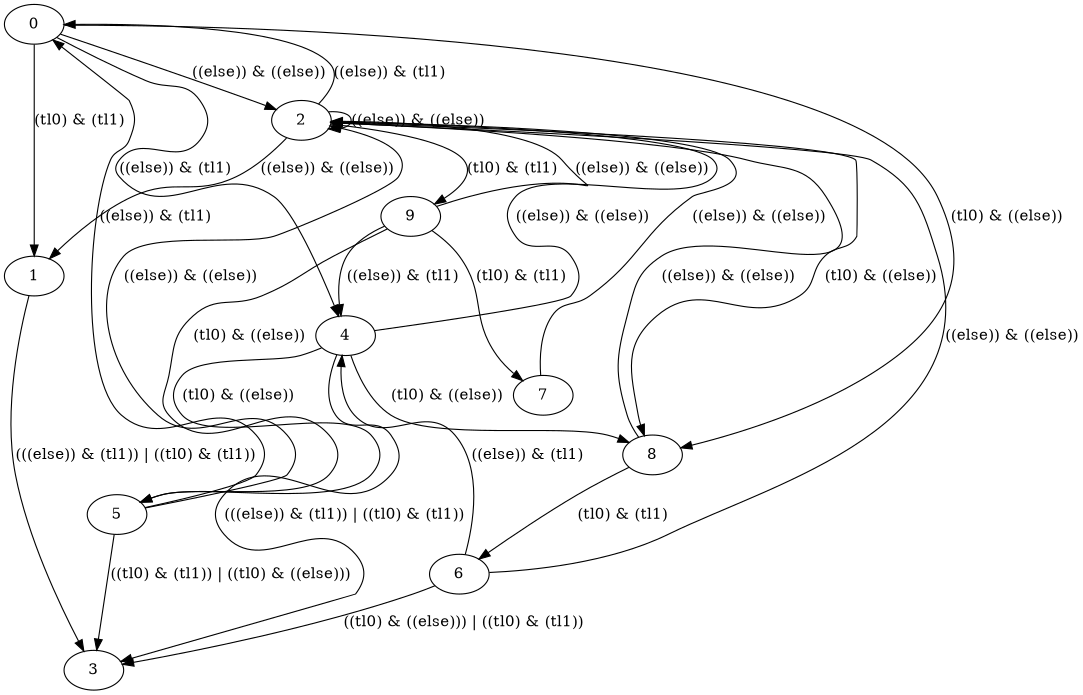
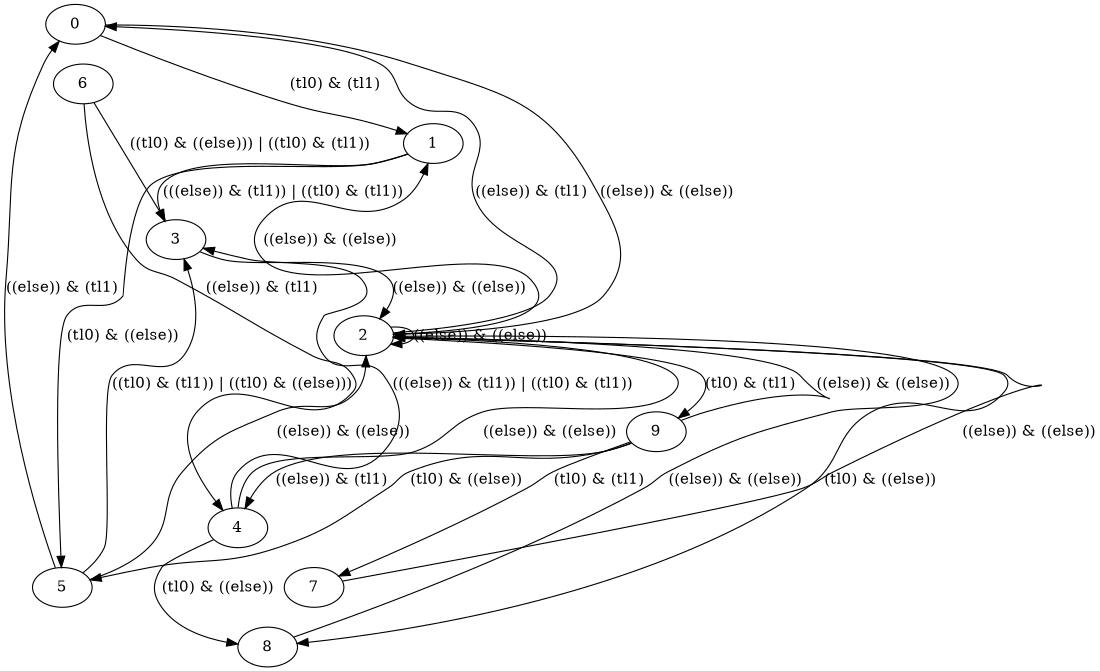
(719, 84) -> none
(116, 168) -> none
(932, 239) -> (352, 265)
(333, 423) -> (127, 259)
(557, 507) -> none
